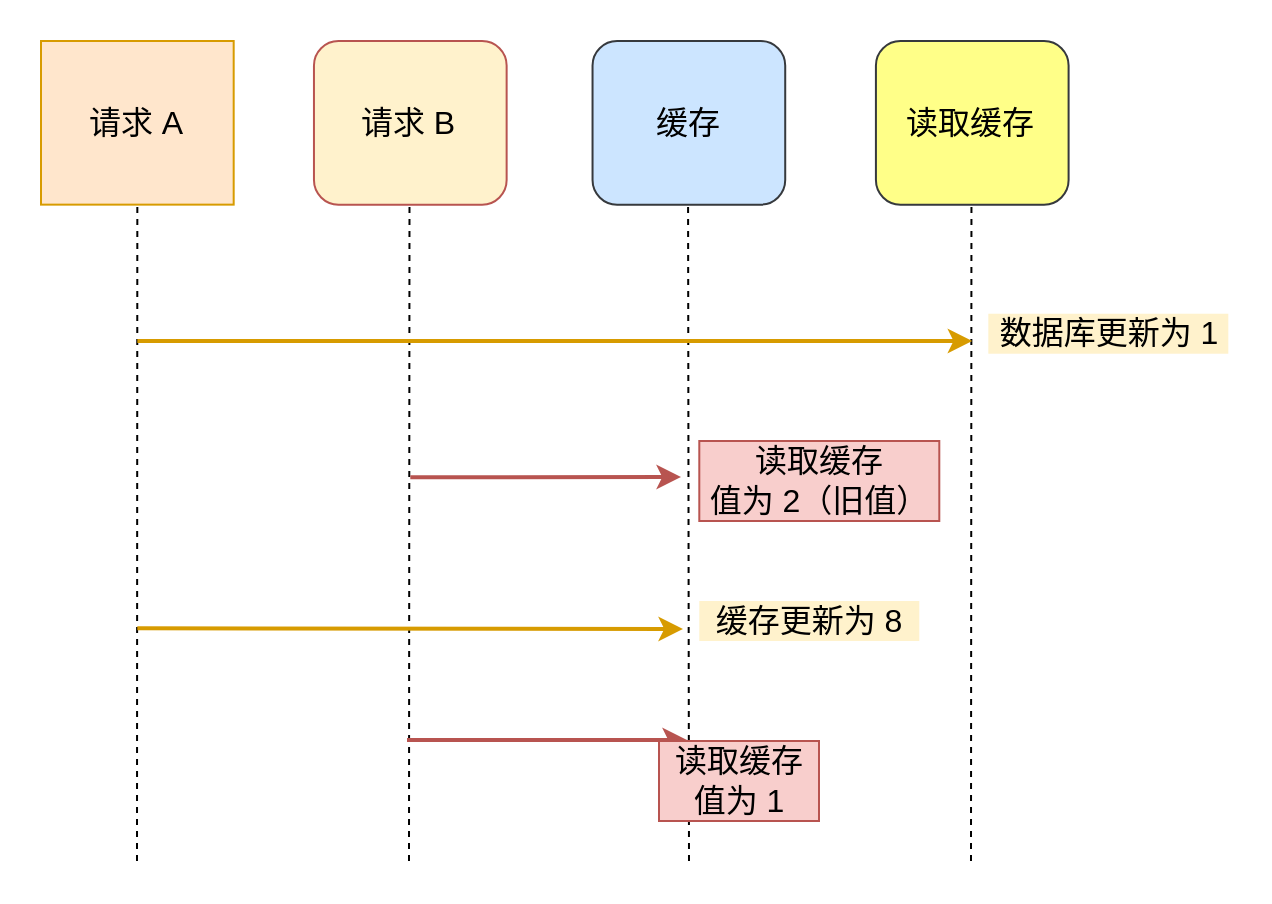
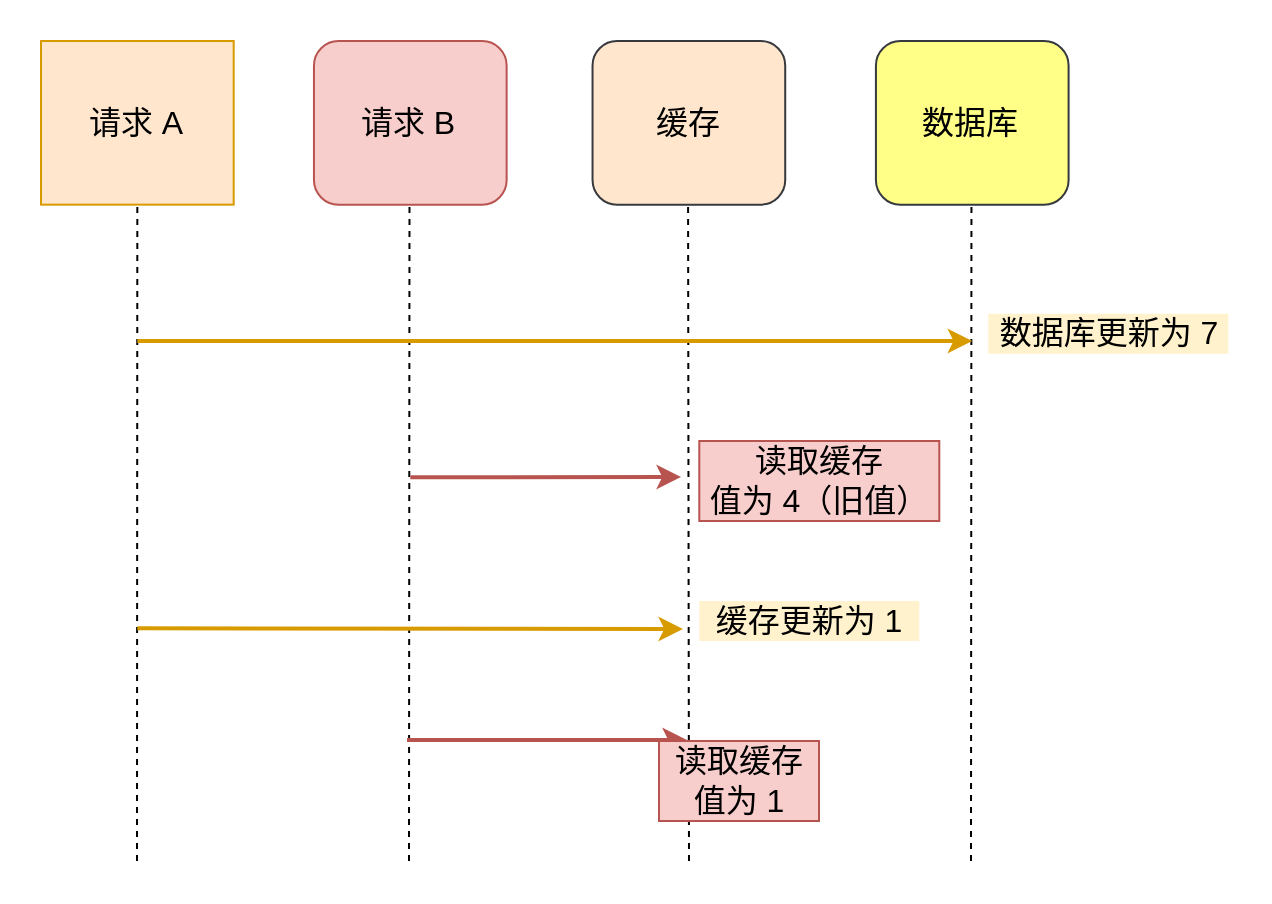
(410, 123) -> (410, 123)
(689, 123) -> (689, 123)
(971, 123) -> (971, 123)
(1110, 333) -> (1110, 333)
(820, 481) -> (820, 481)
(810, 621) -> (810, 621)
